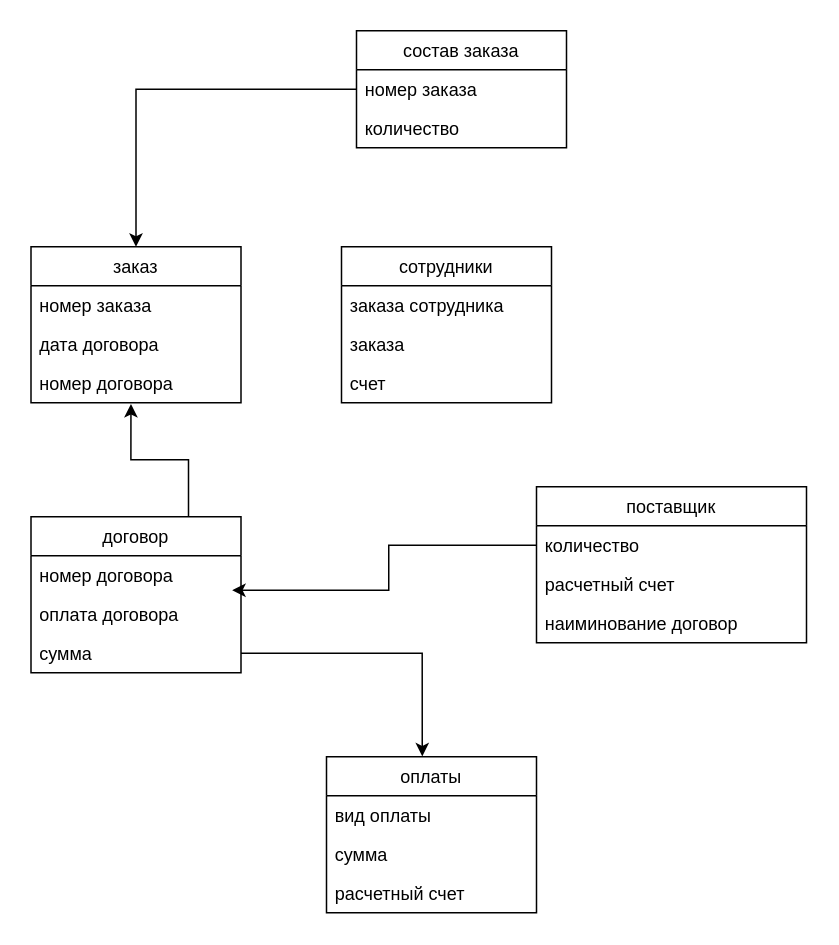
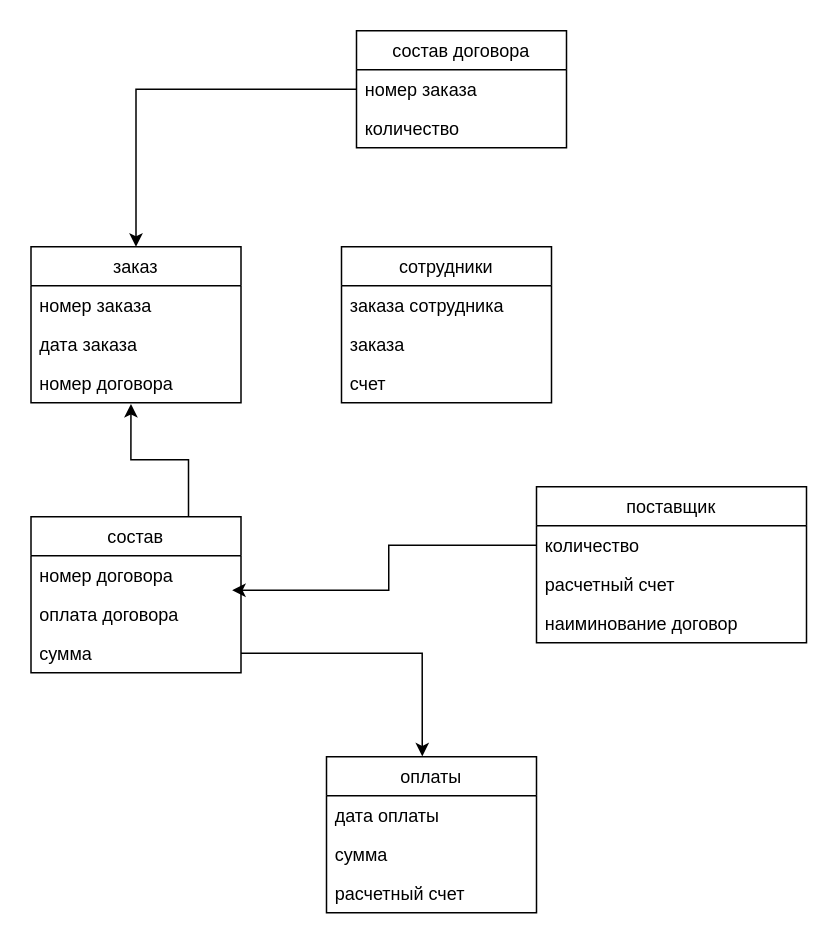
(461, 51) -> (461, 51)
(102, 345) -> (92, 345)
(135, 537) -> (135, 537)
(383, 816) -> (388, 816)
